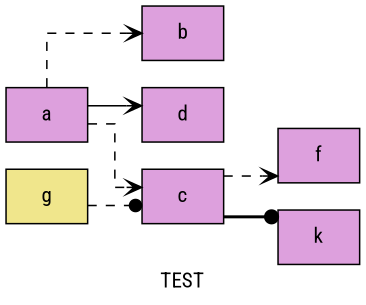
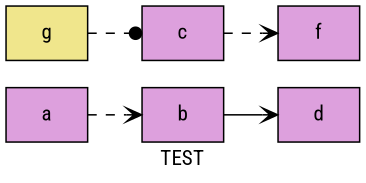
(107, 106) -> (243, 115)
(115, 148) -> none
(319, 237) -> none
